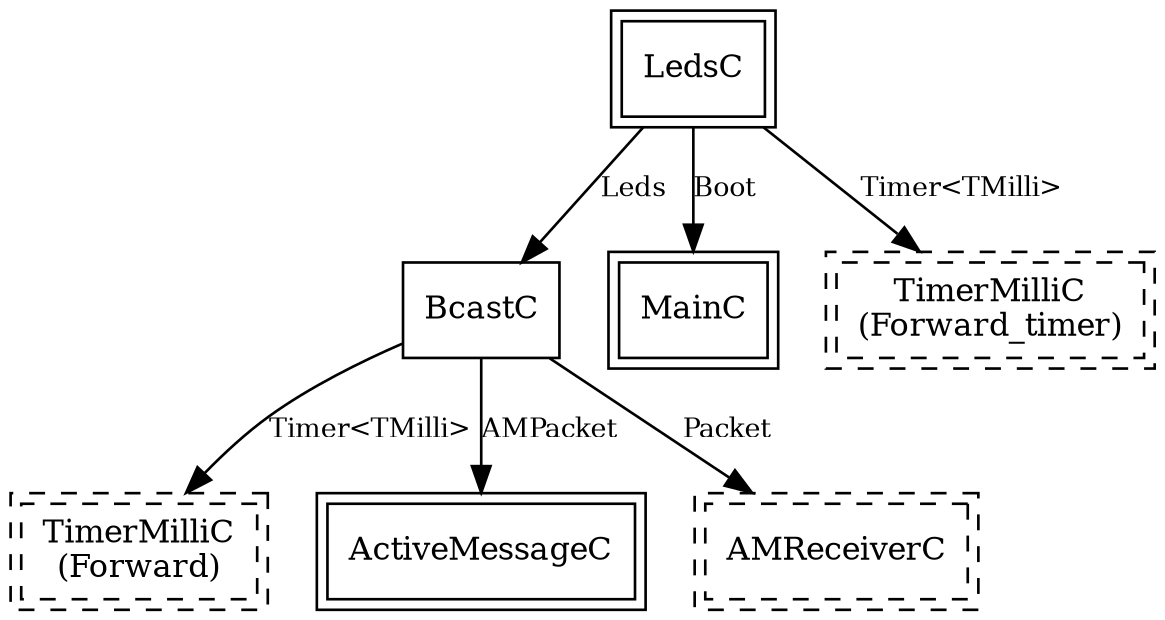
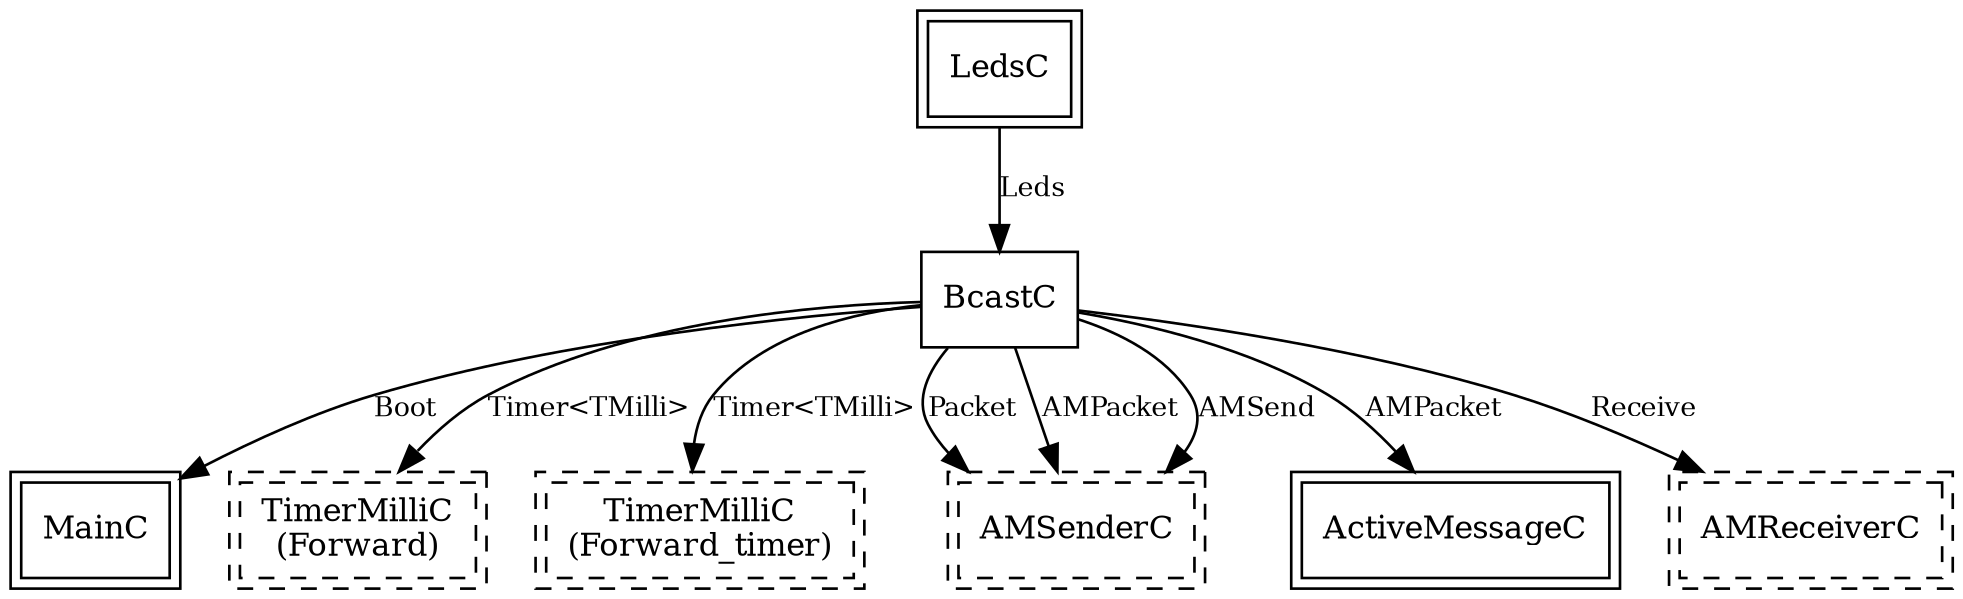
(693, 176) -> (518, 360)
(831, 181) -> (784, 341)
(728, 431) -> (1644, 410)
none -> (1076, 530)
